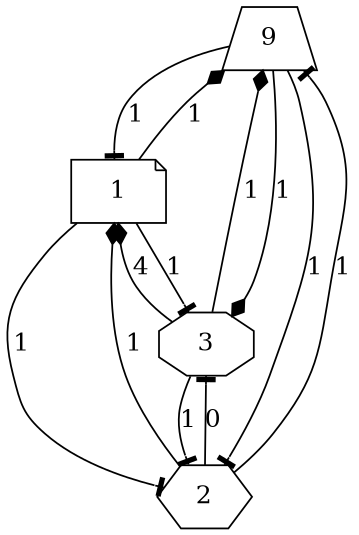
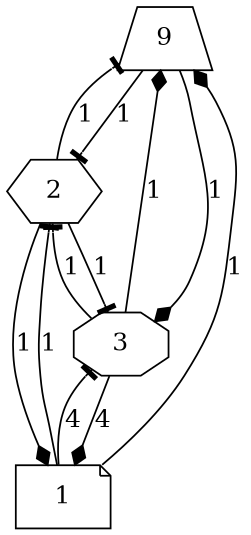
(152, 78) -> none
(175, 268) -> (74, 420)
(213, 420) -> (102, 268)
